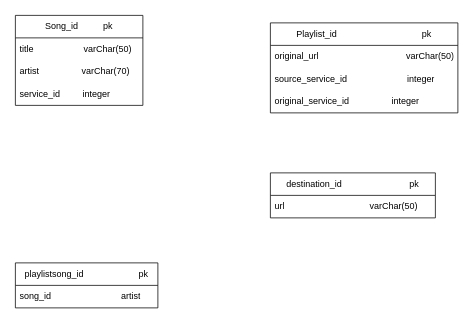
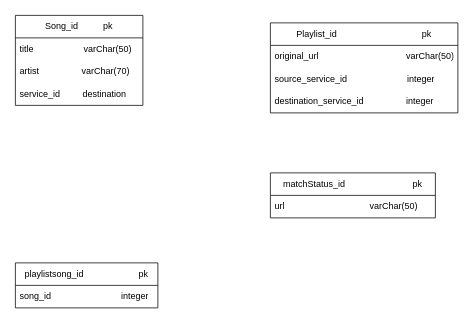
(76, 94) -> (80, 94)
(365, 102) -> (365, 102)
(353, 184) -> (353, 184)
(87, 297) -> (87, 297)
